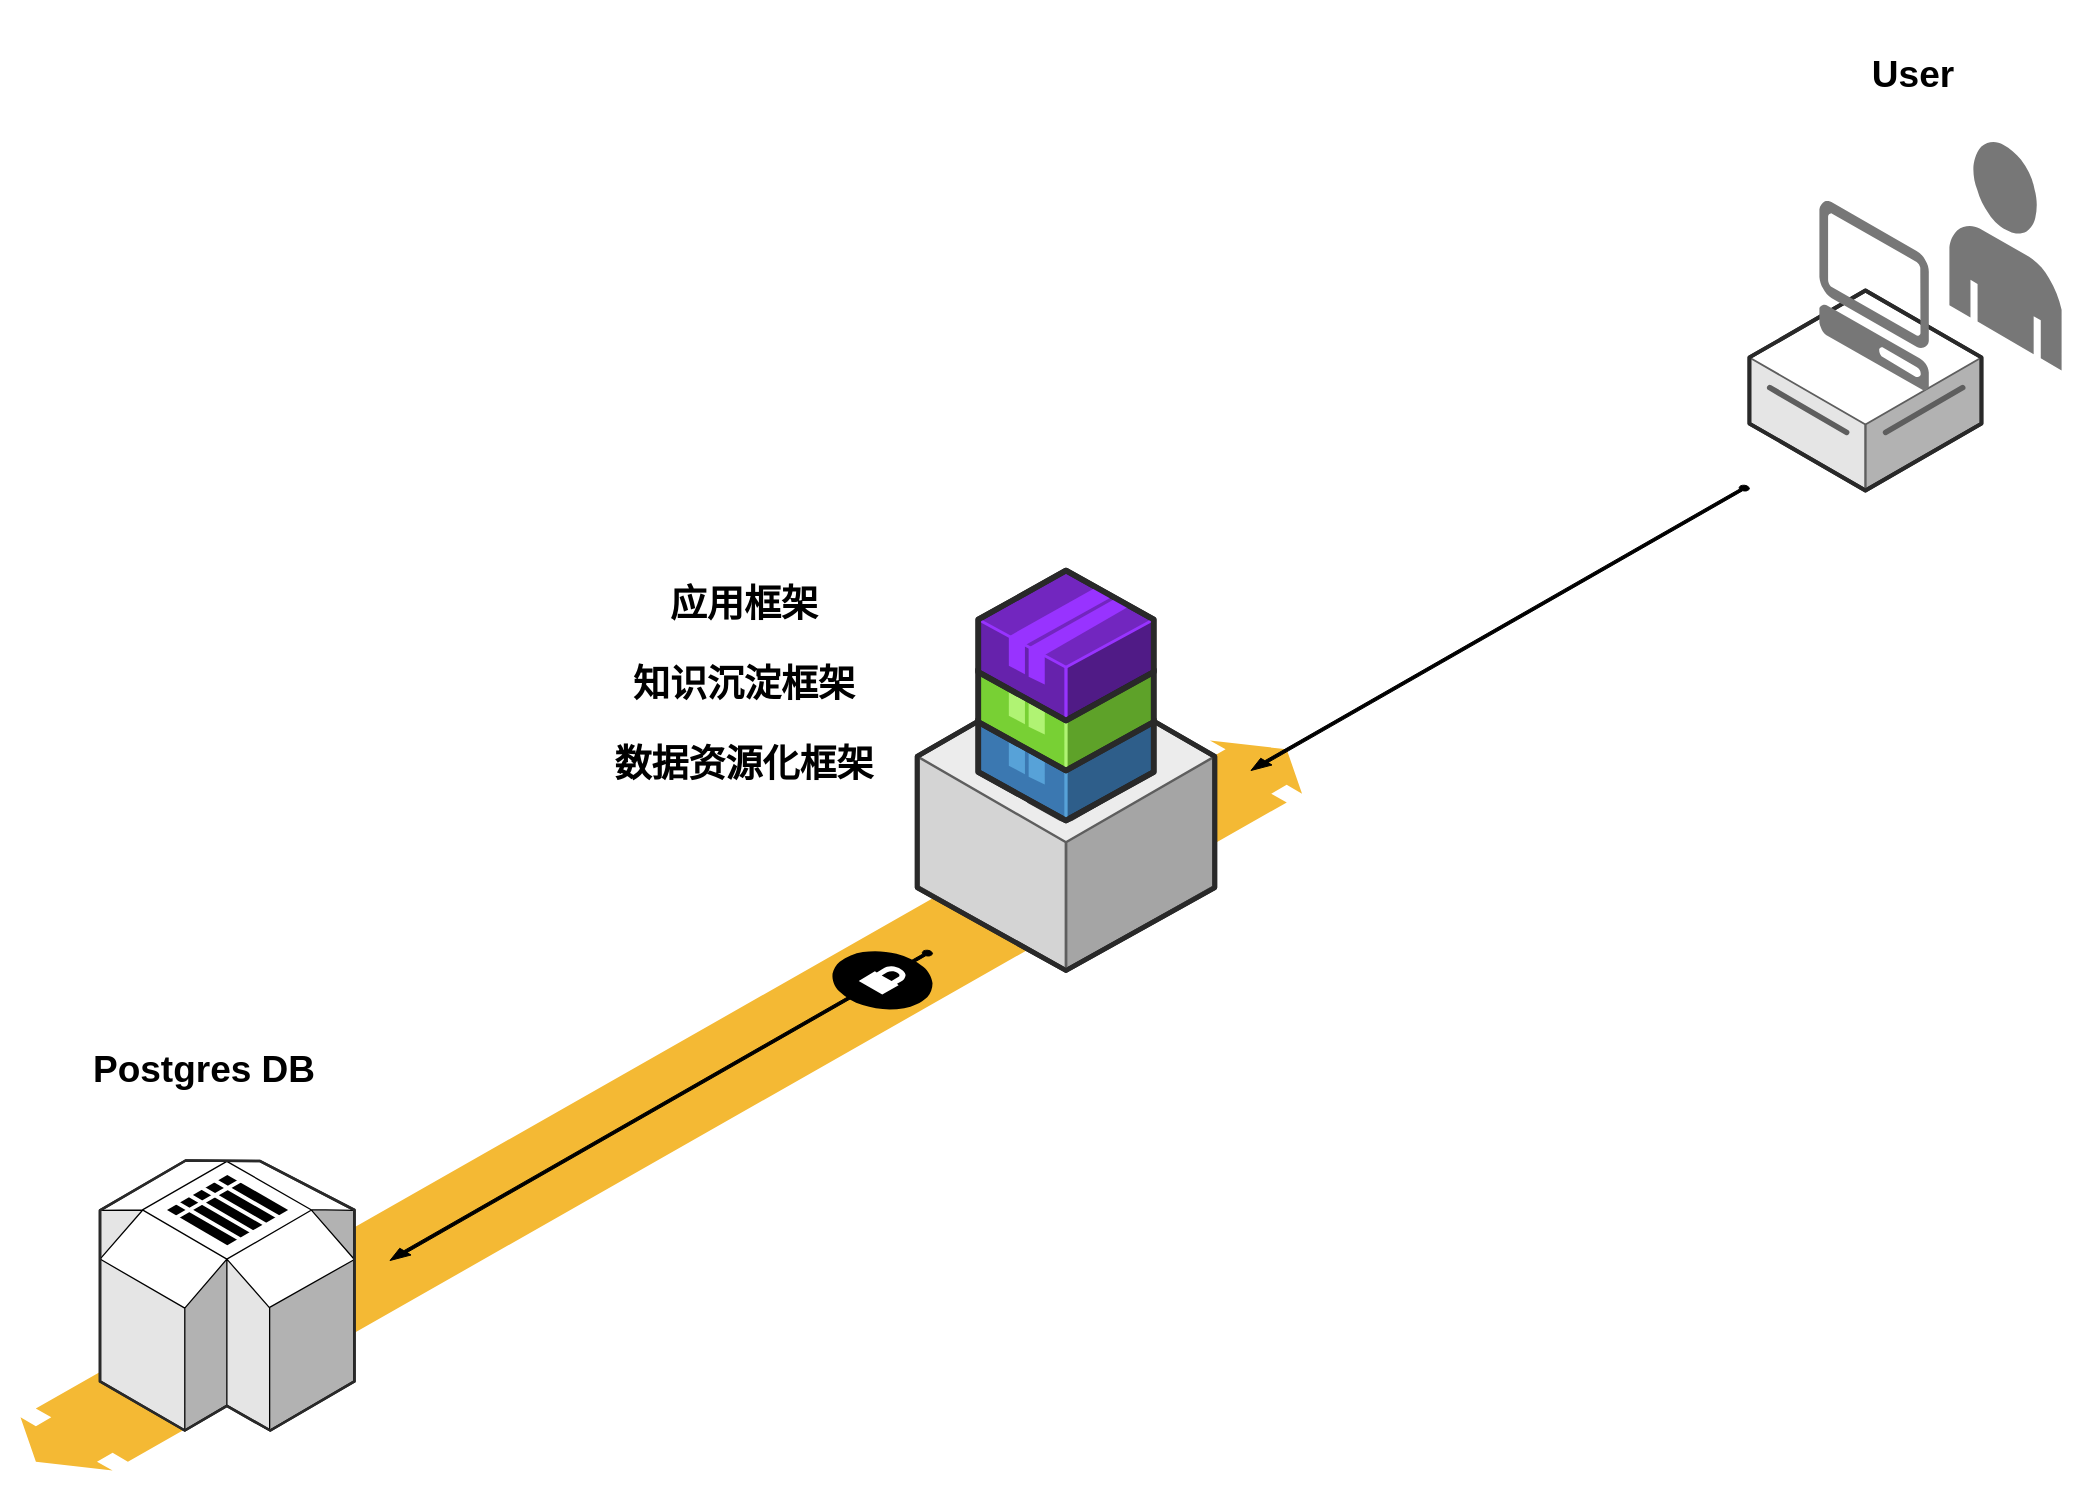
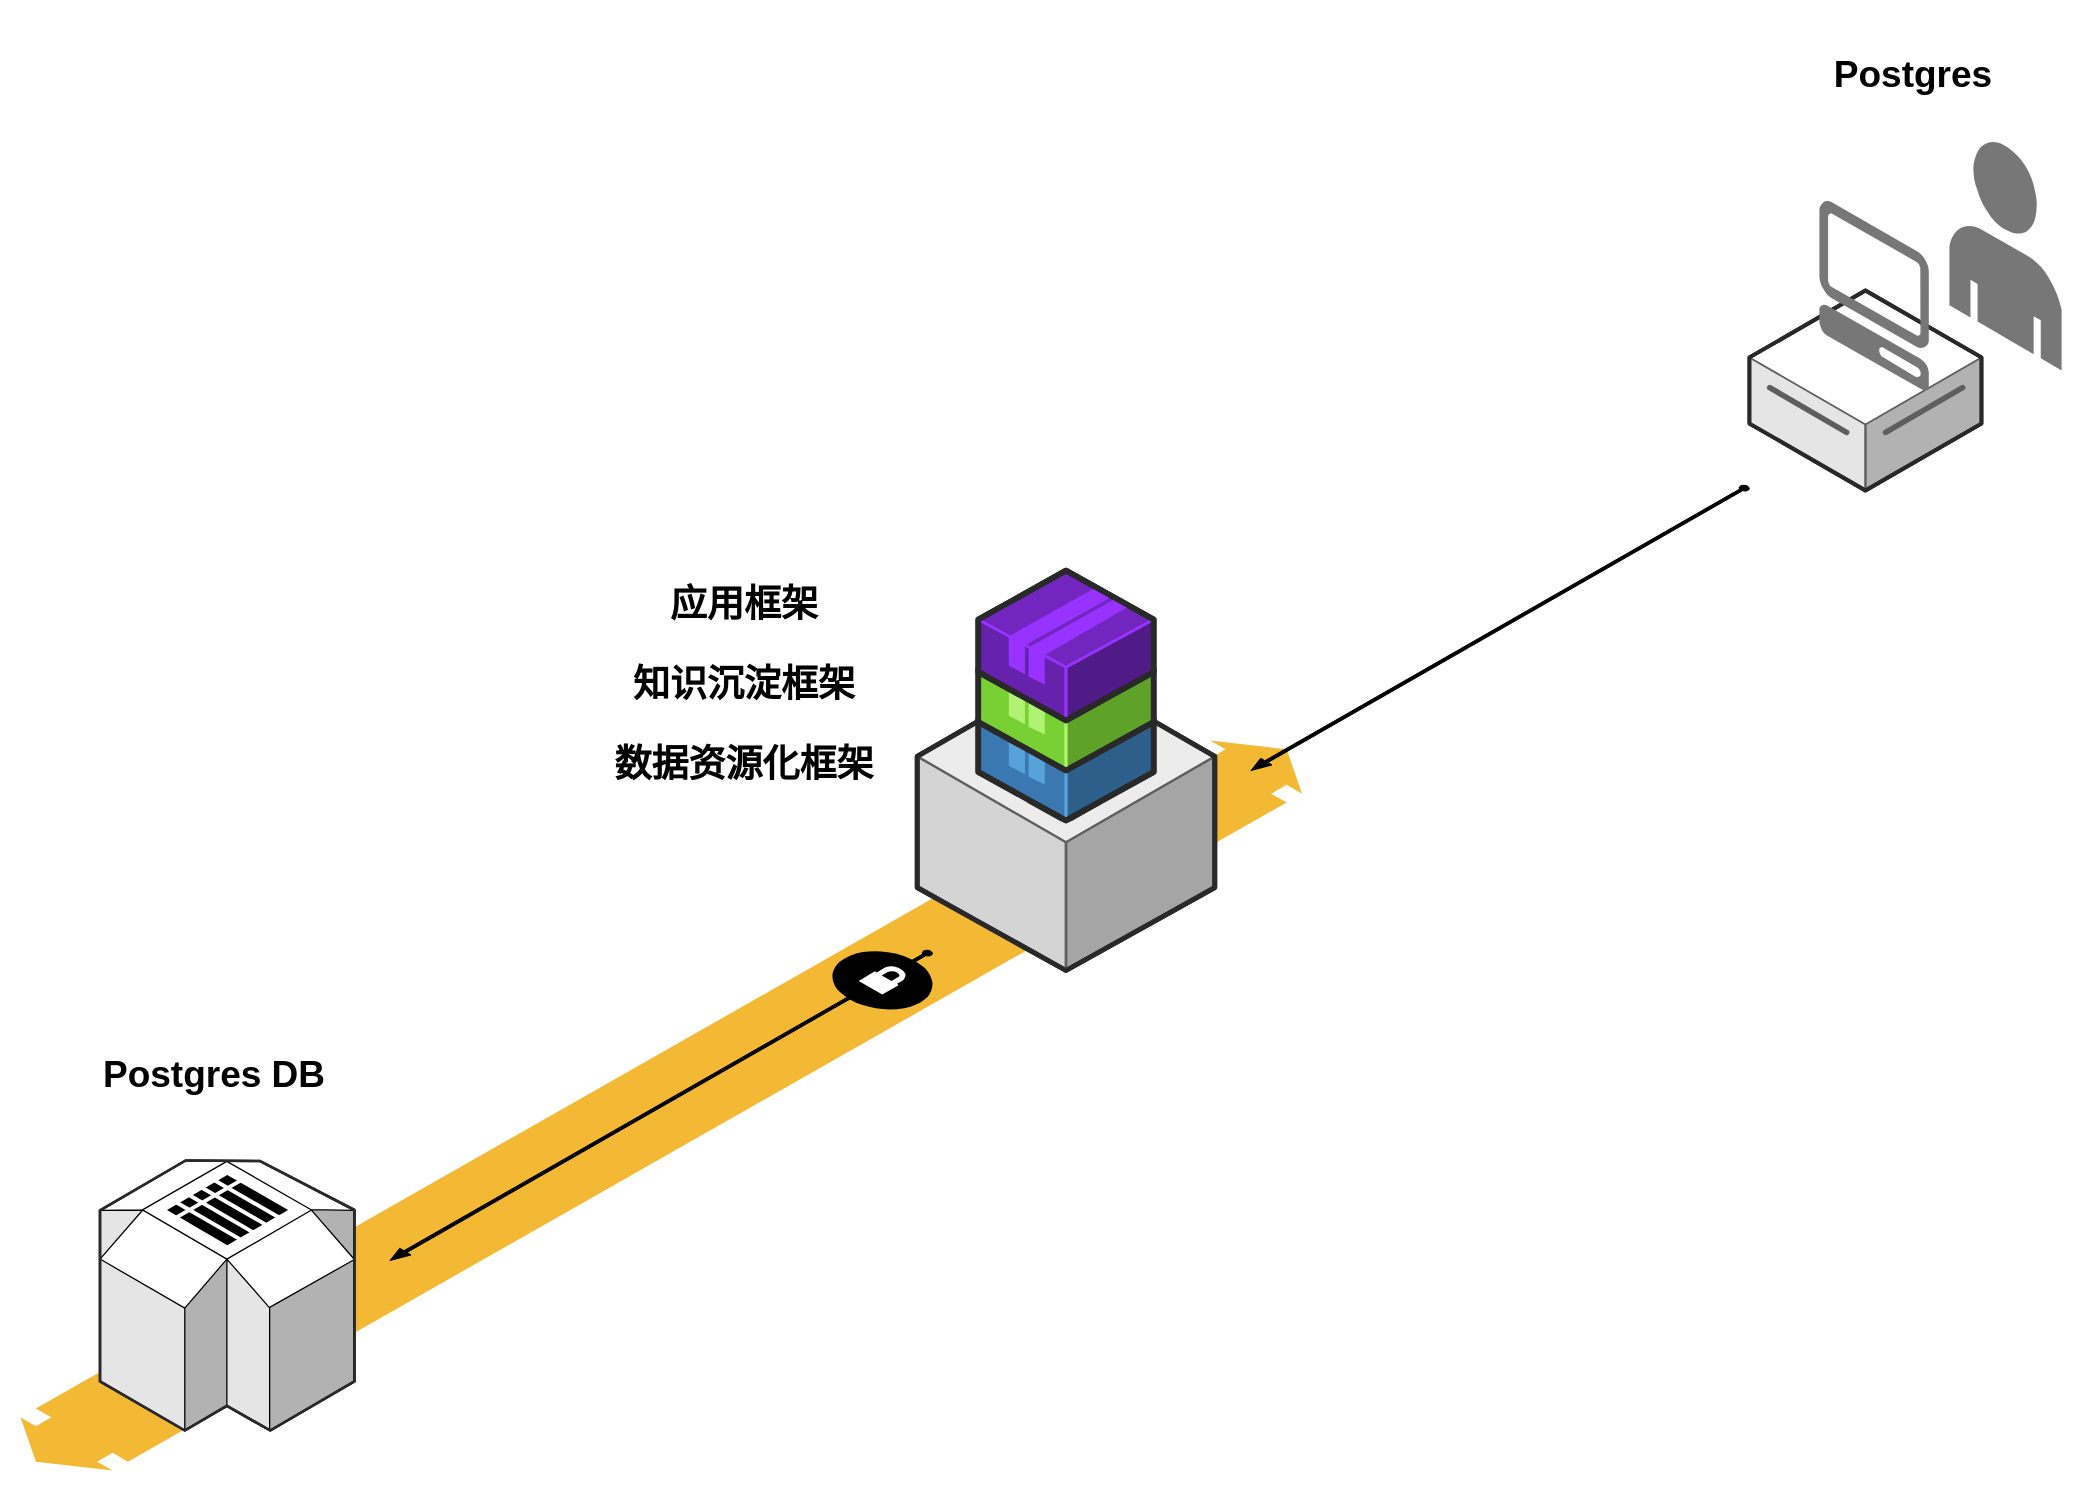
(1914, 76) -> (1914, 76)
(205, 1071) -> (215, 1076)
